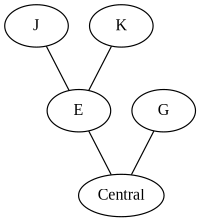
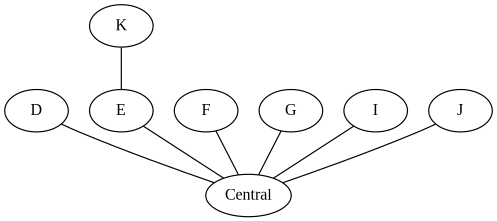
(58, 68) -> (360, 155)
none -> (37, 111)
none -> (206, 111)
none -> (376, 111)
